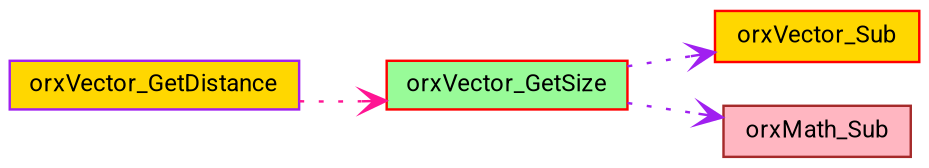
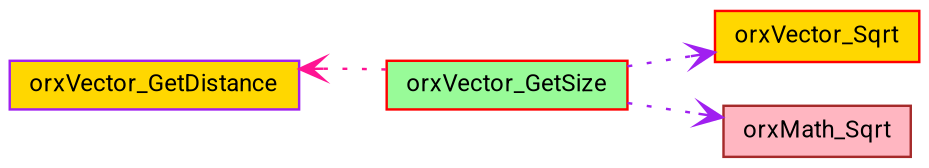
(817, 36) -> (817, 36)
(330, 102) -> (355, 69)
(817, 131) -> (817, 131)
